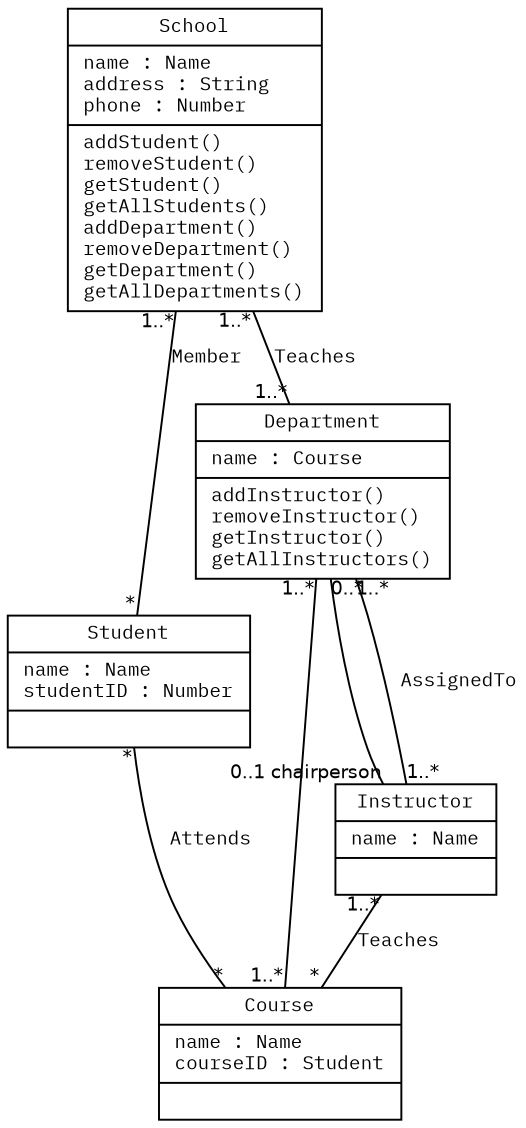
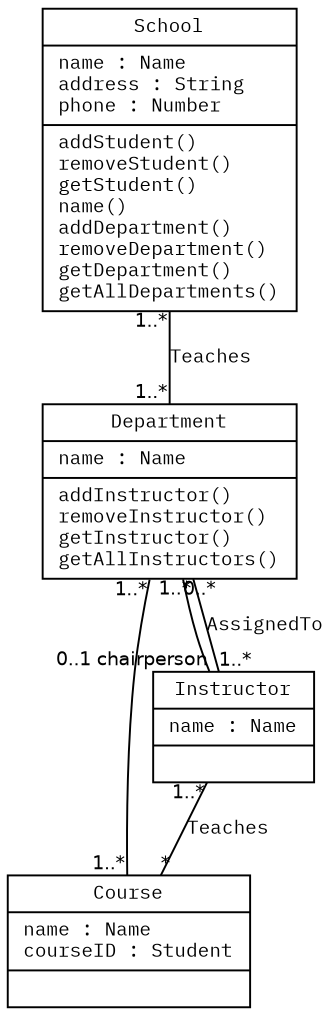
(177, 206) -> (94, 206)
(288, 459) -> (123, 459)
(129, 682) -> none
